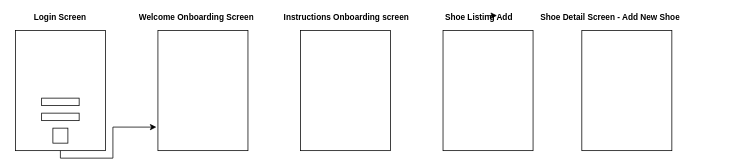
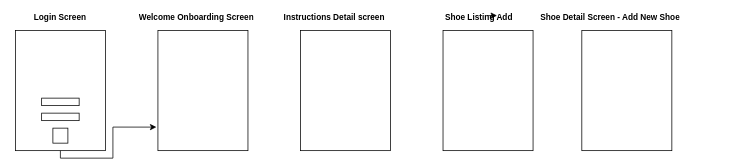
(347, 18) -> (339, 13)
